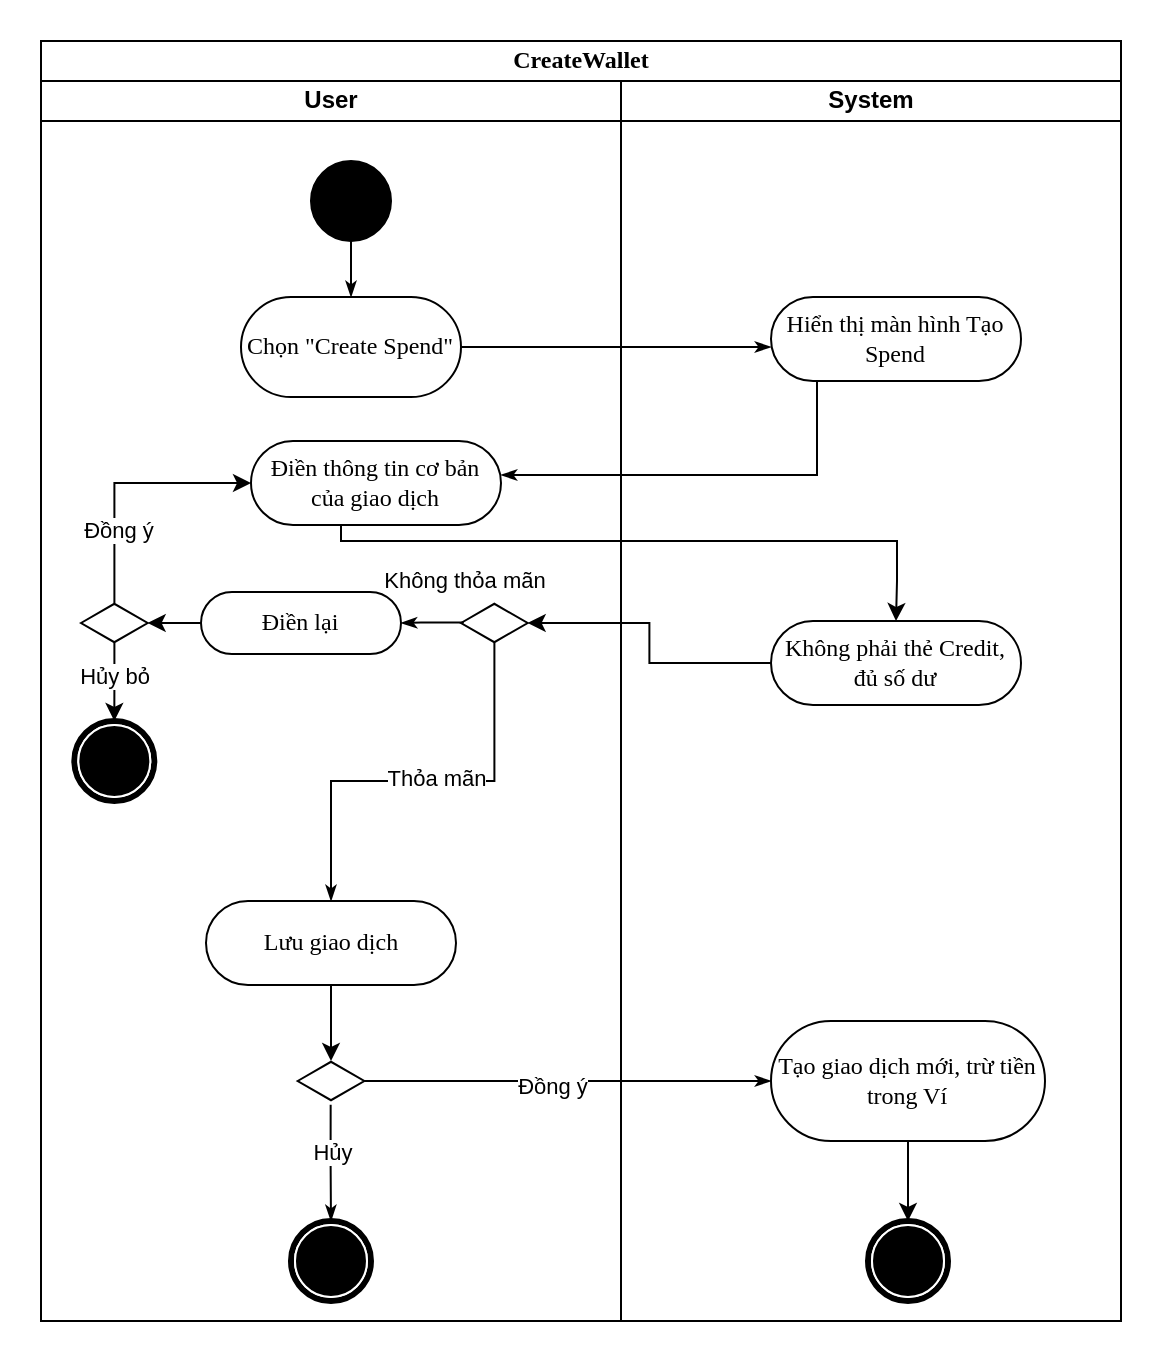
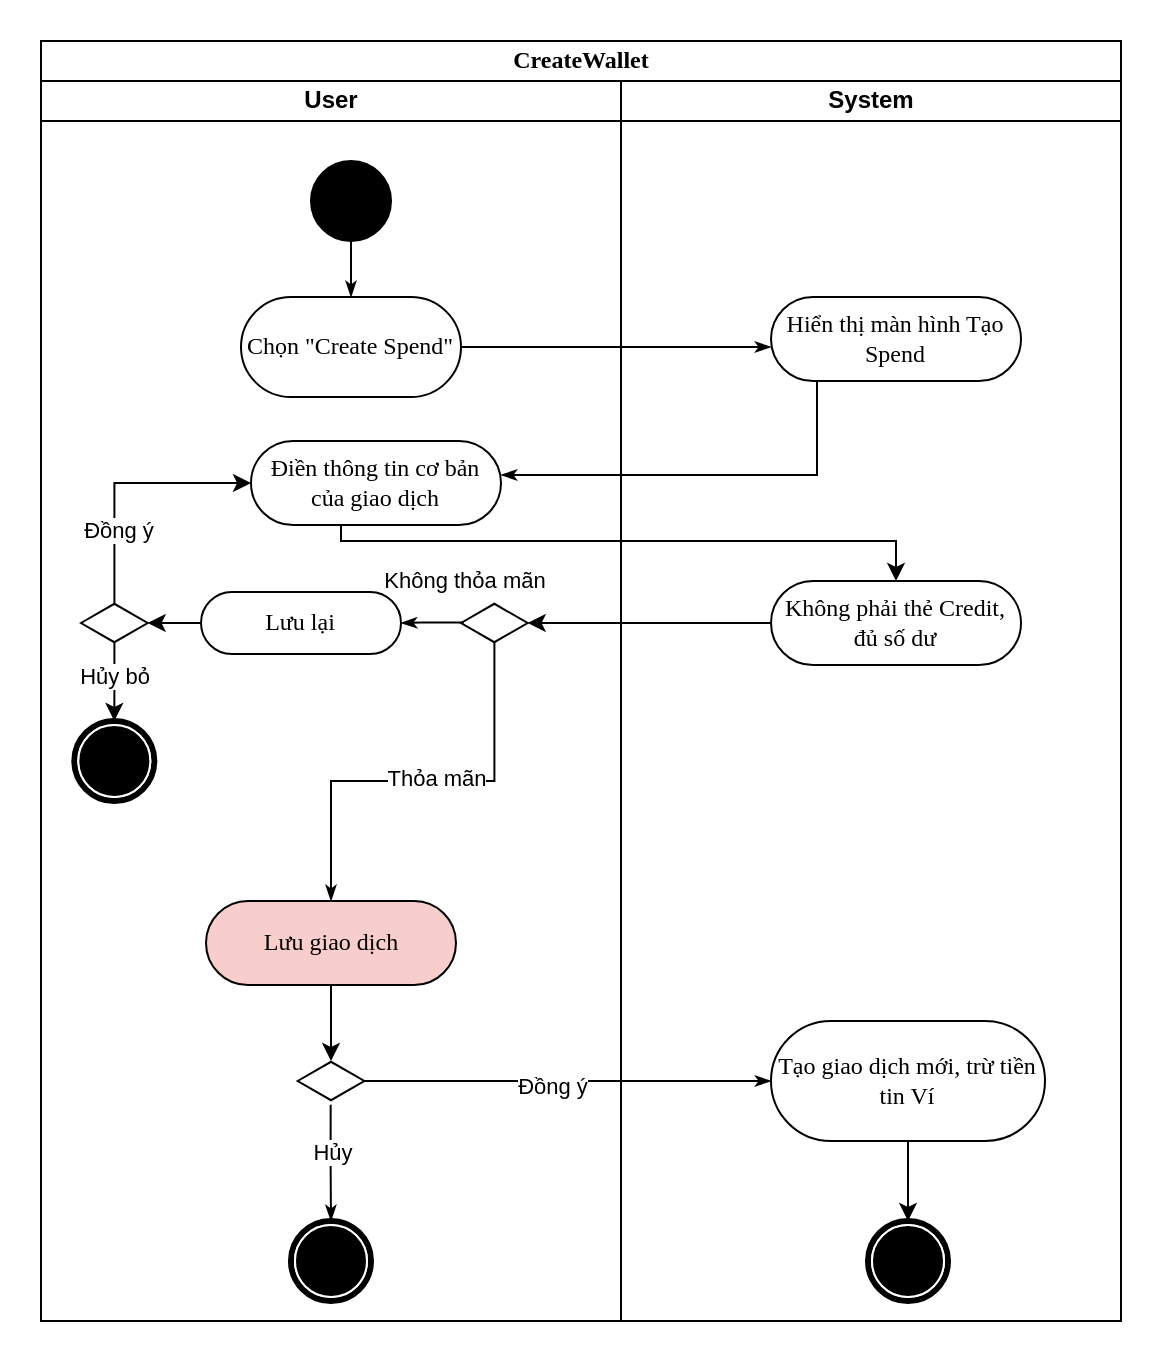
(301, 623) -> (301, 623)
(896, 663) -> (896, 623)
(331, 943) -> (331, 943)
(908, 1081) -> (908, 1081)
